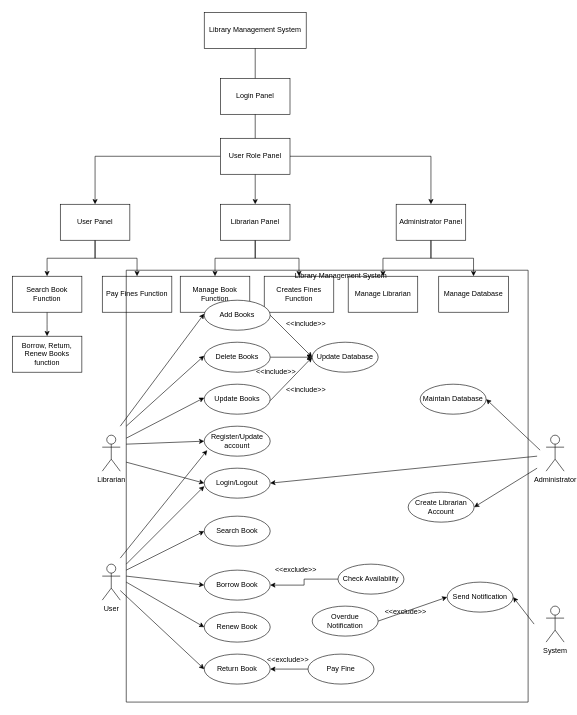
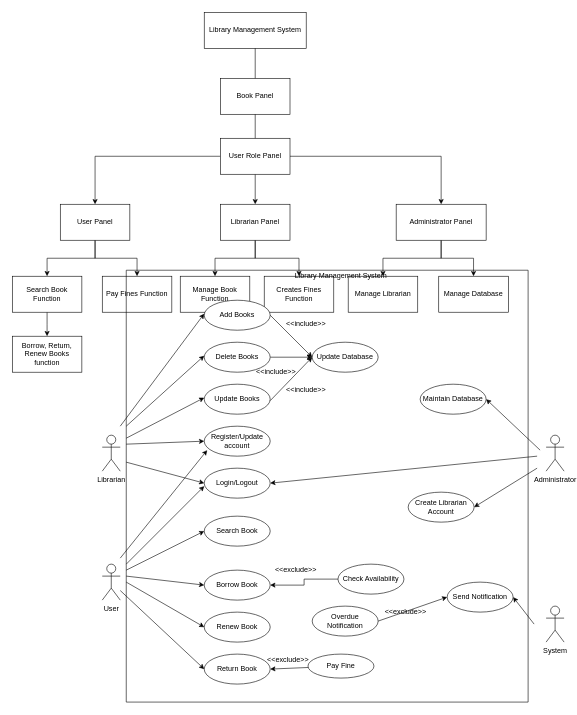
(255, 96) -> (255, 96)
(431, 222) -> (441, 222)
(341, 669) -> (341, 666)
